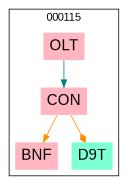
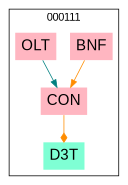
(64, 18) -> (64, 18)
(52, 125) -> (79, 70)
(92, 156) -> (64, 156)
